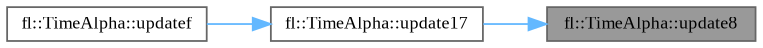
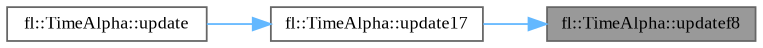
(107, 24) -> (107, 24)
(651, 24) -> (651, 24)
